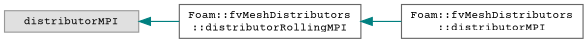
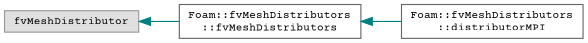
(72, 21) -> (72, 21)
(270, 21) -> (270, 21)
